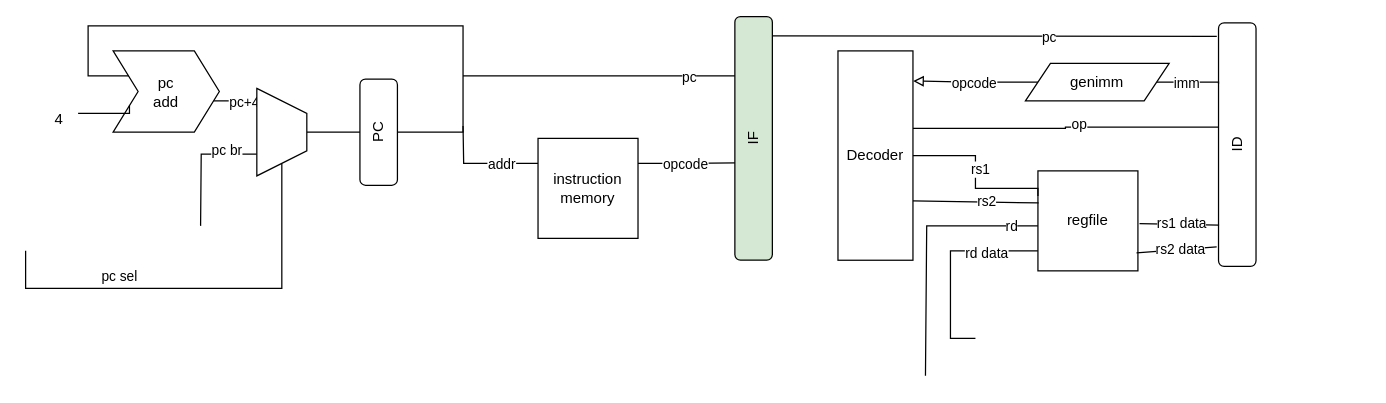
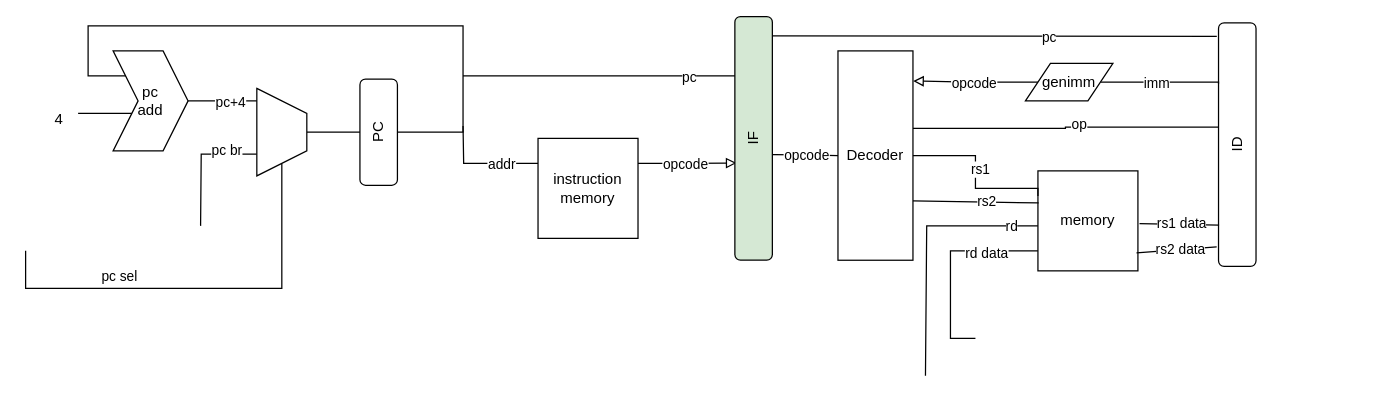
(1098, 82) -> (1069, 82)
(166, 91) -> (151, 101)
none -> (805, 155)
(729, 163) -> (725, 163)
(1088, 221) -> (1088, 221)
